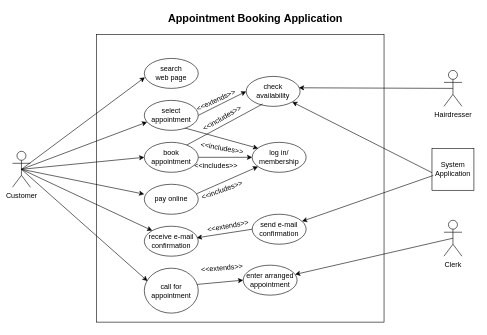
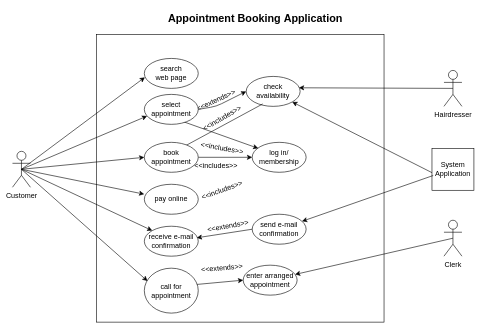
(171, 116) -> (171, 110)
(225, 181) -> none
